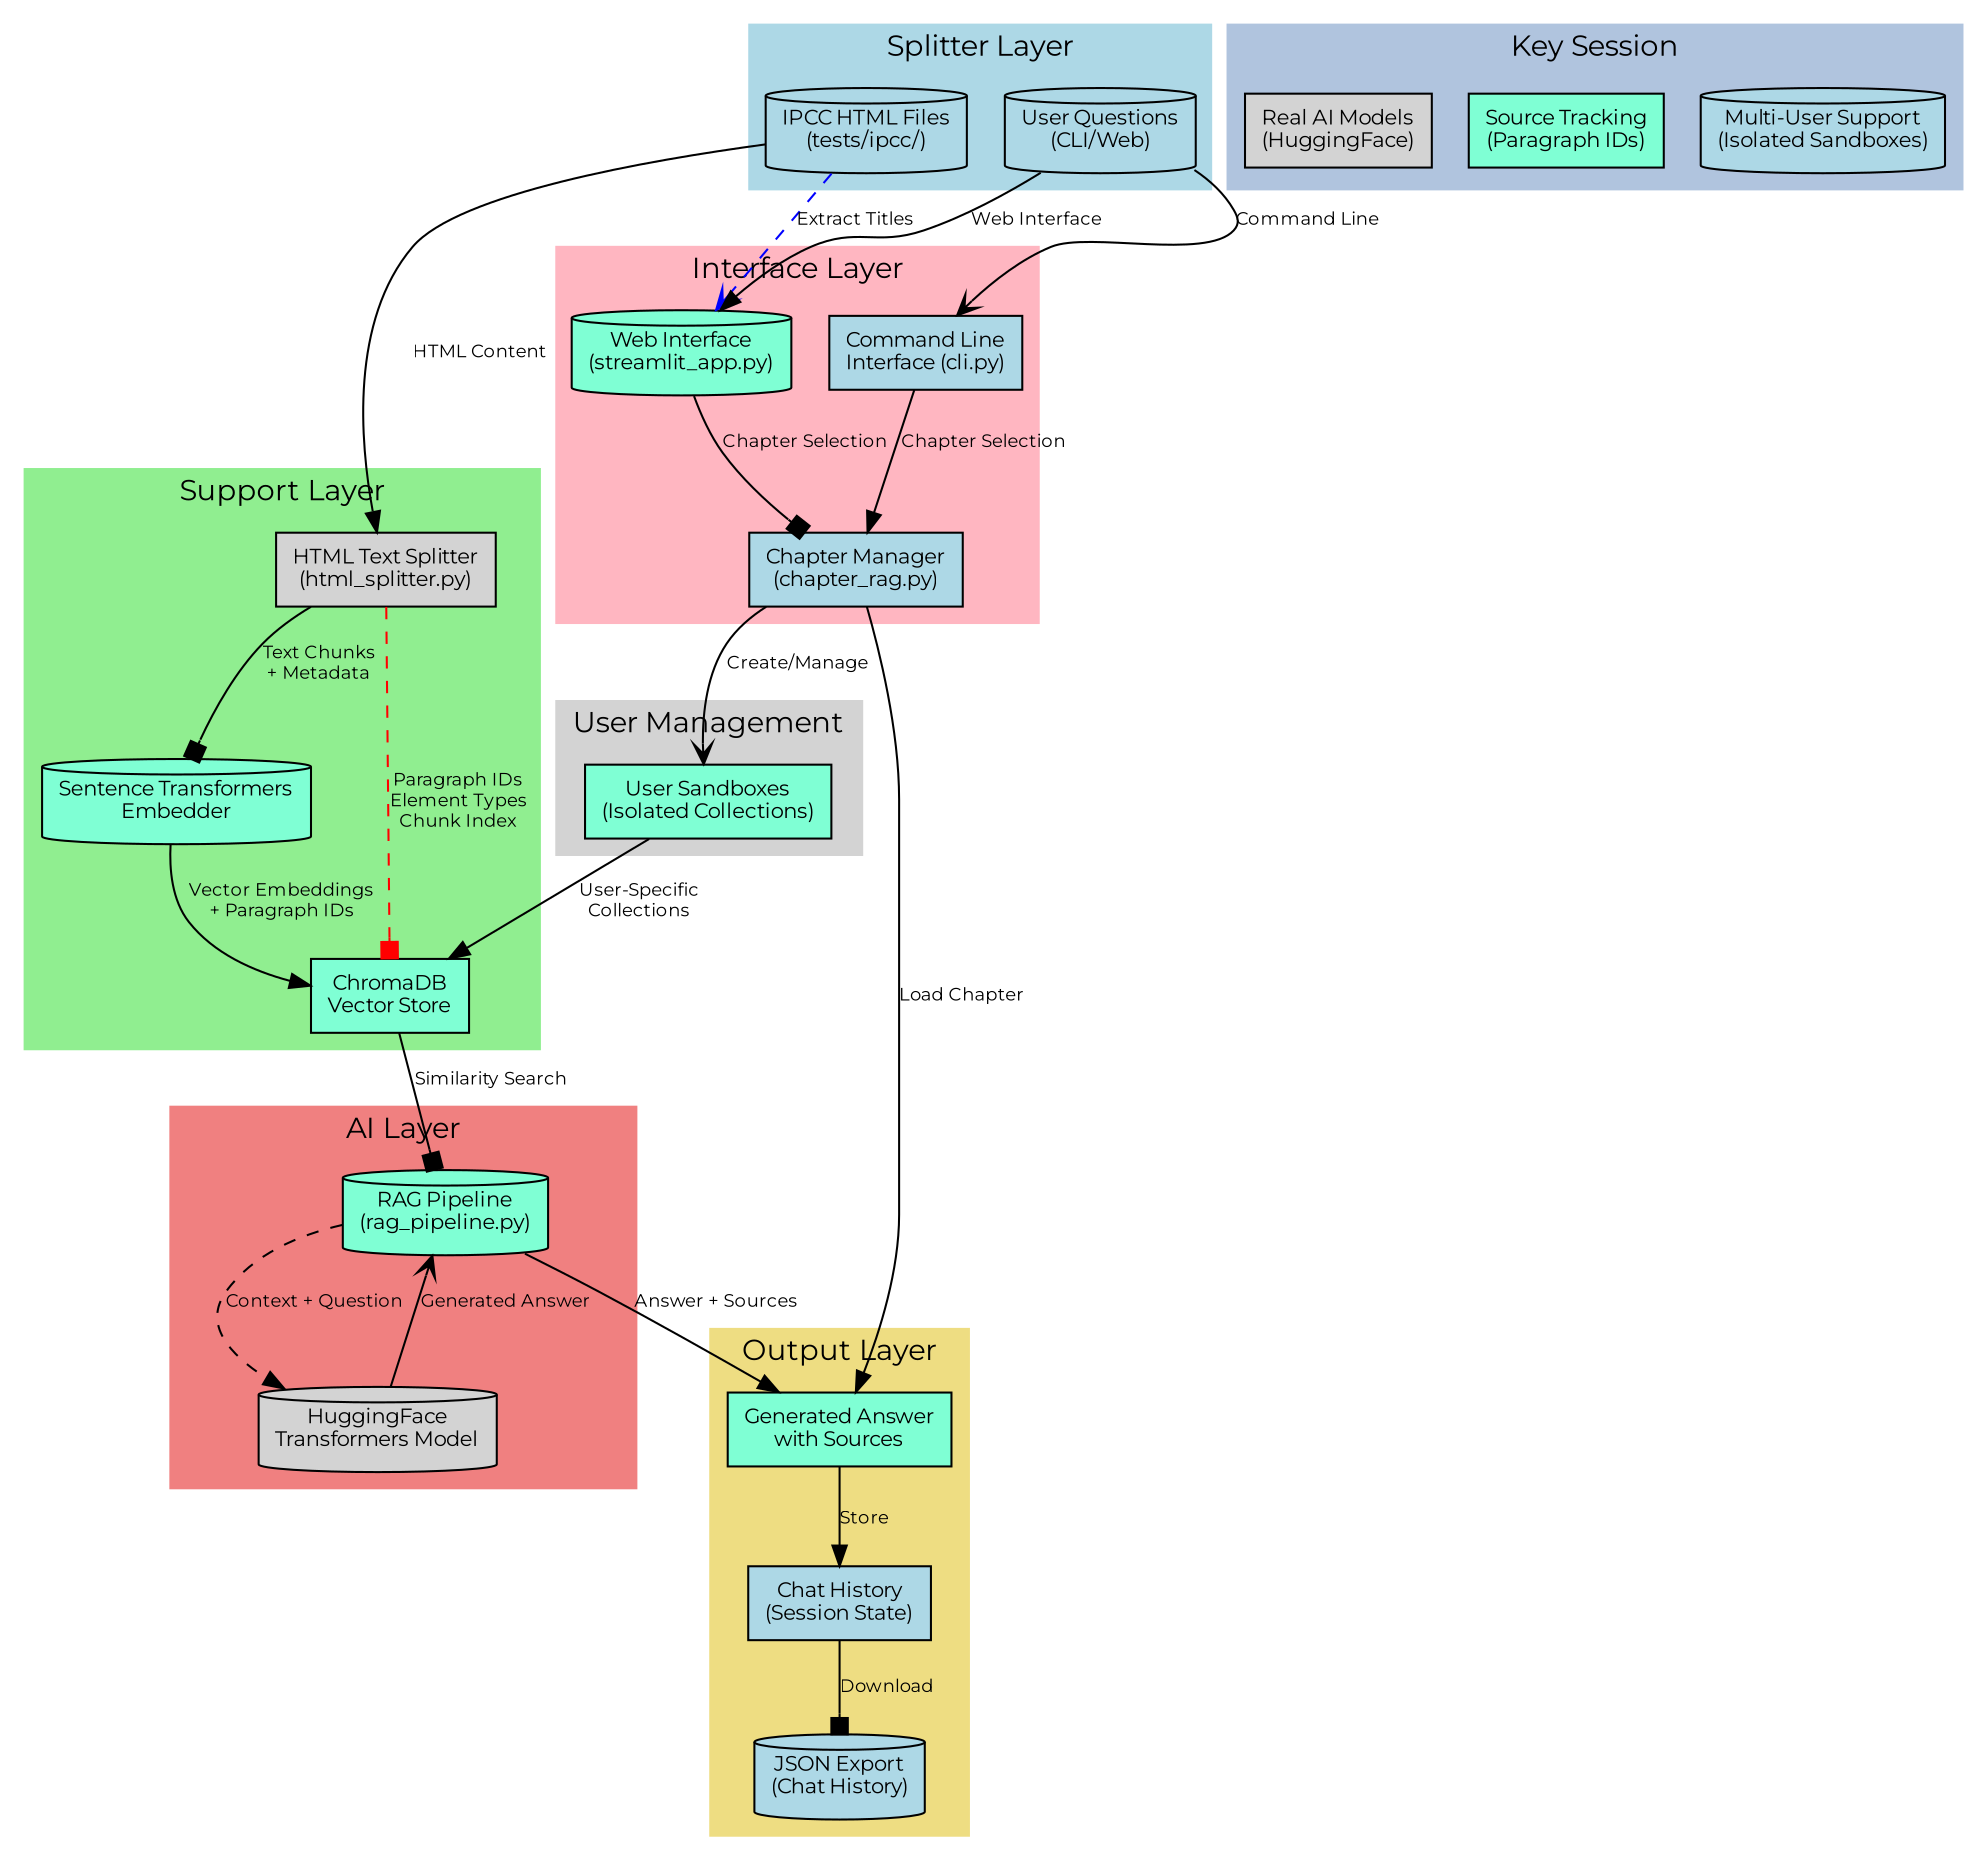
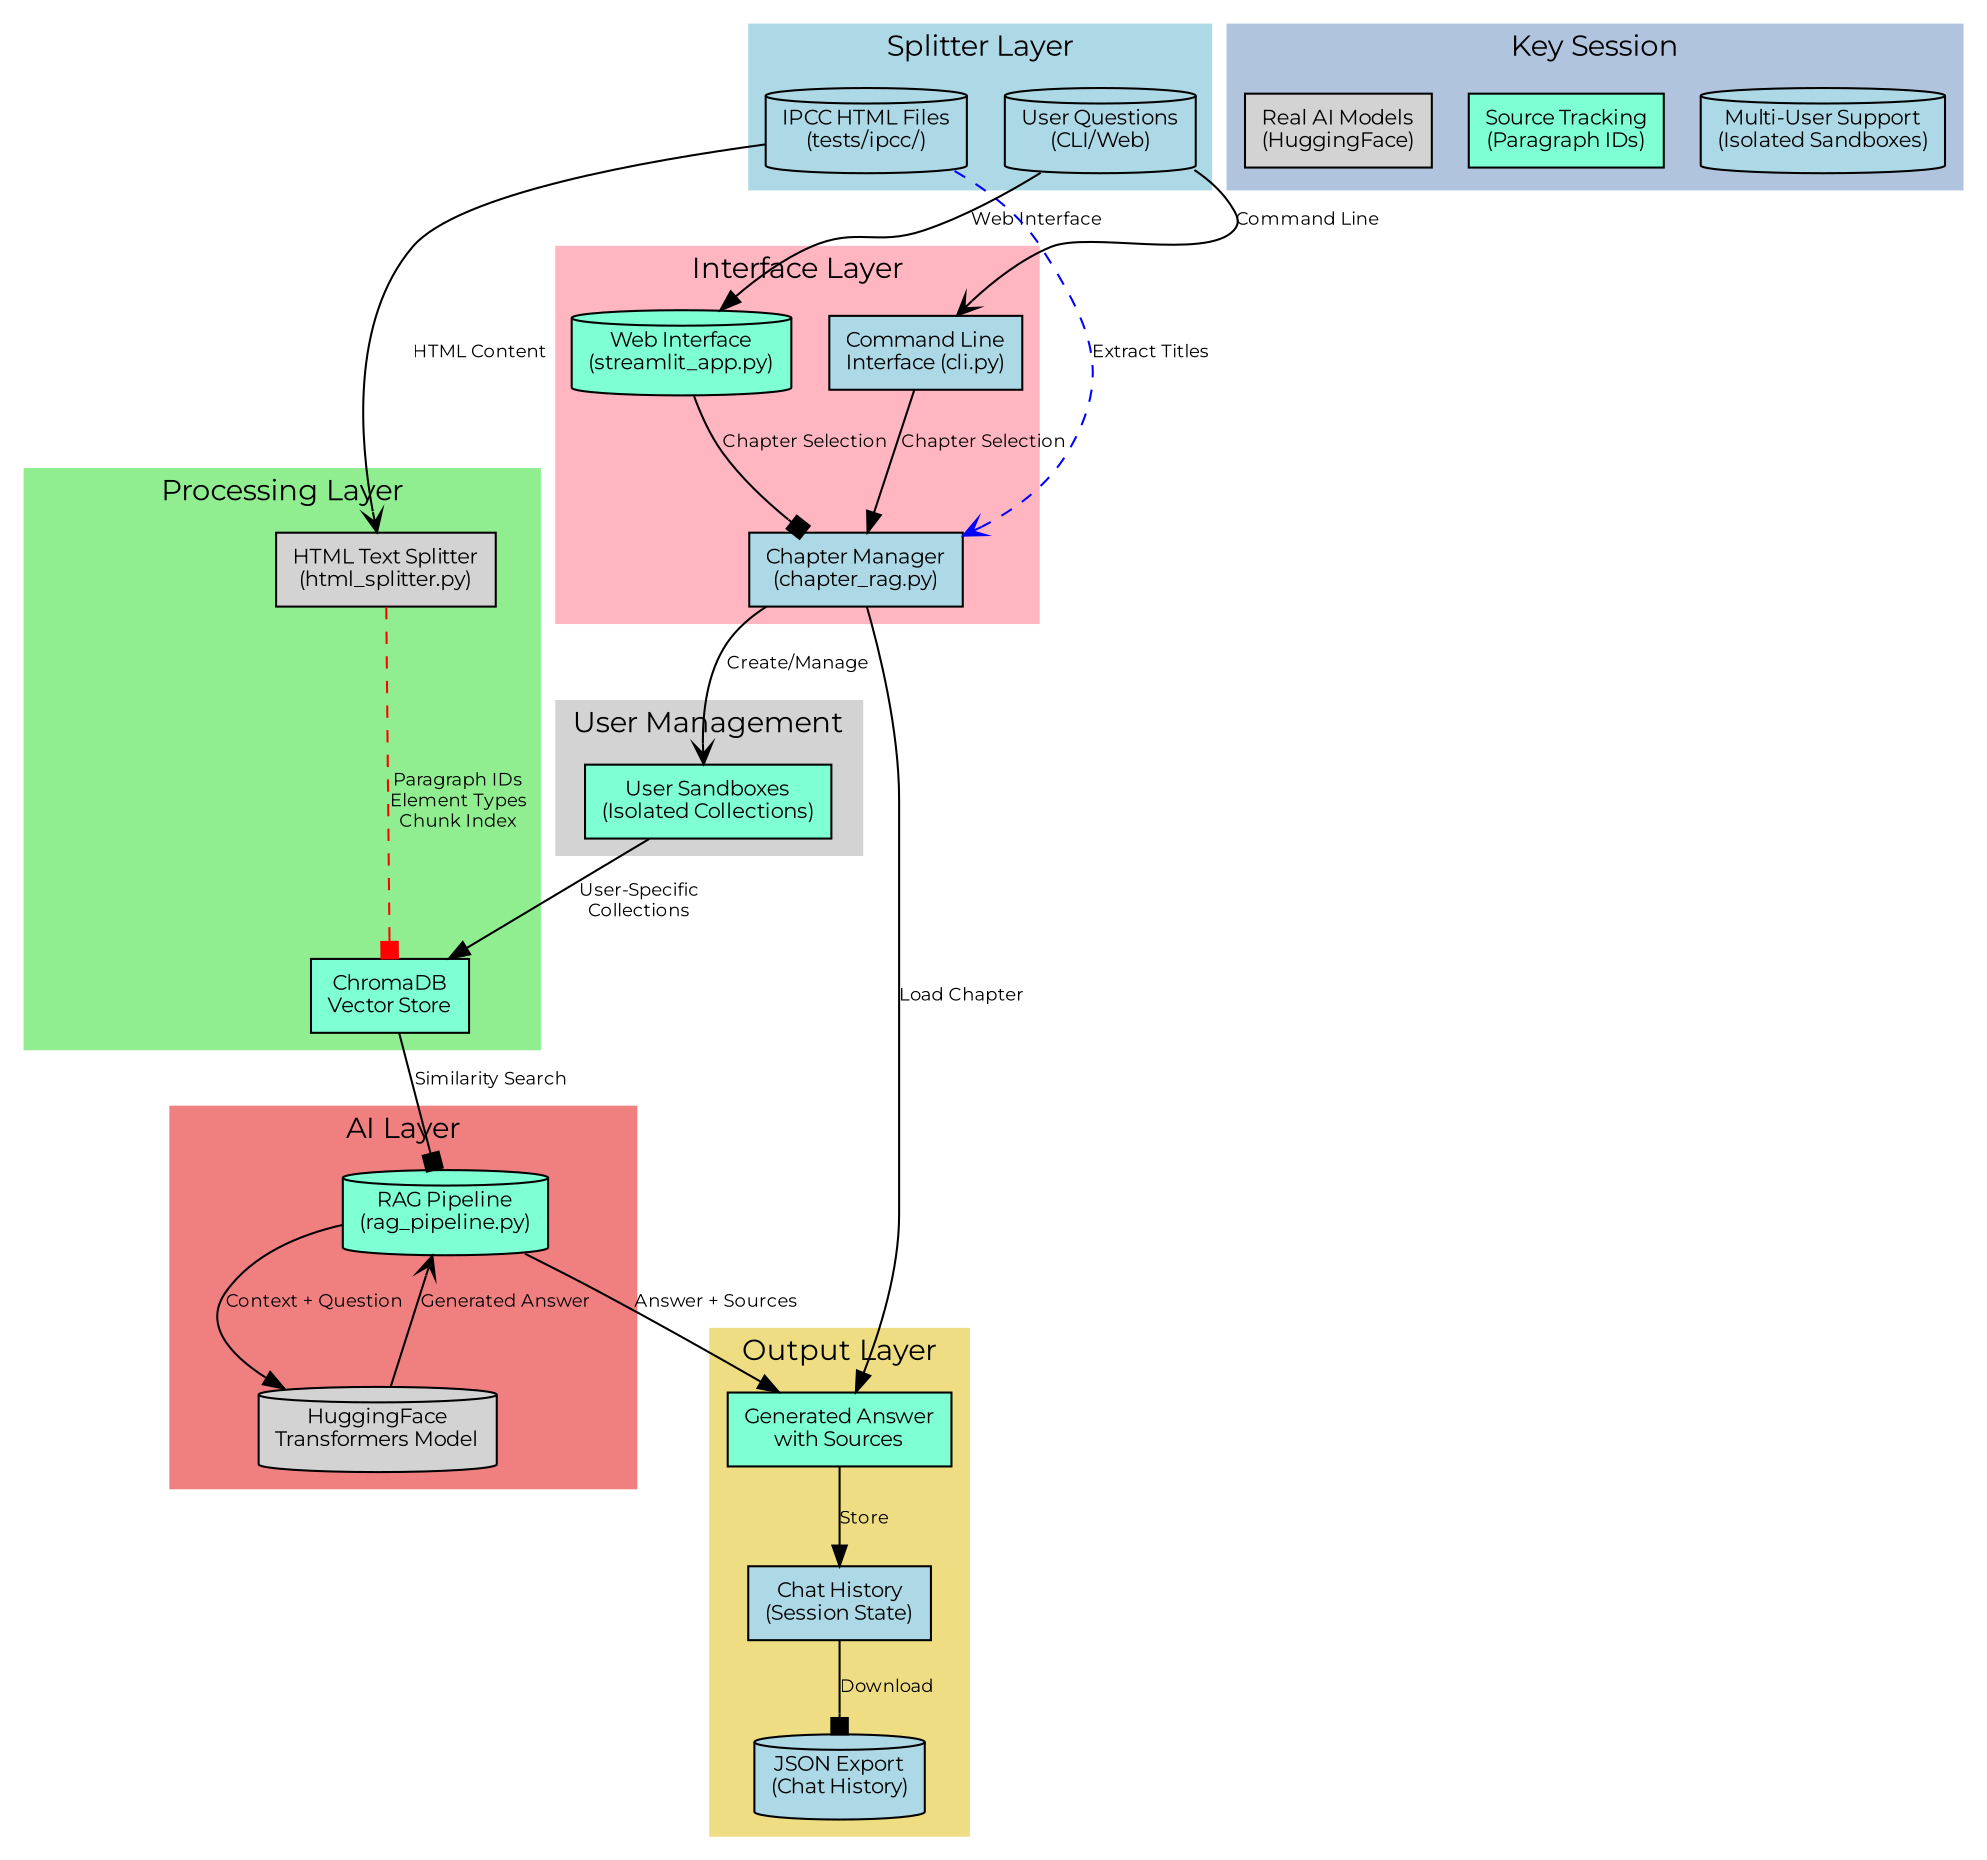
(452, 220) -> (452, 220)
(781, 234) -> (1089, 346)
(282, 493) -> (282, 493)
(177, 802) -> none
(235, 1280) -> (235, 1280)
